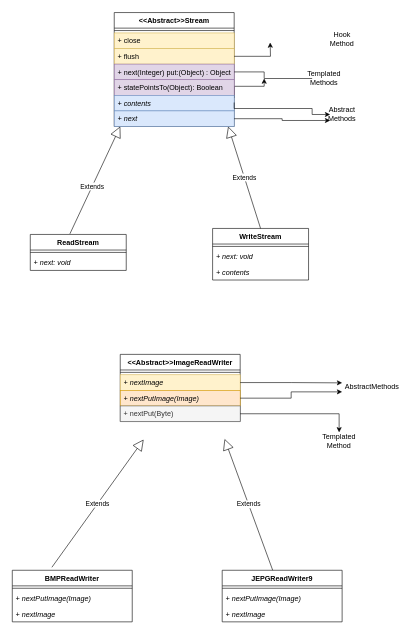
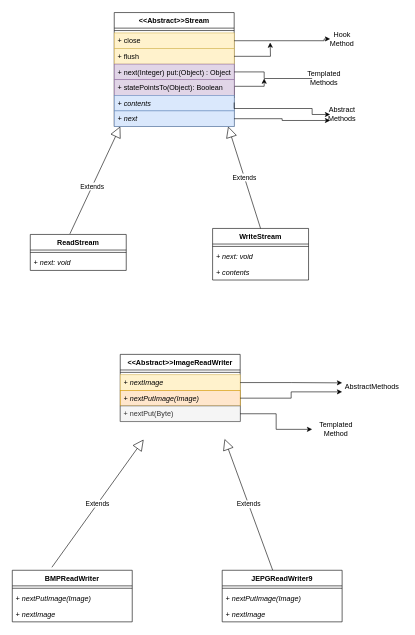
none -> (324, 41)
(339, 441) -> (336, 429)
